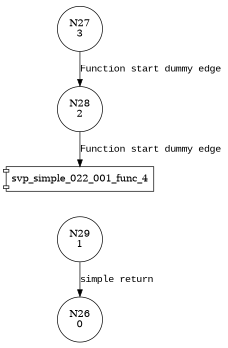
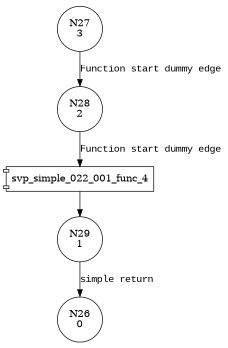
none -> (80, 200)
